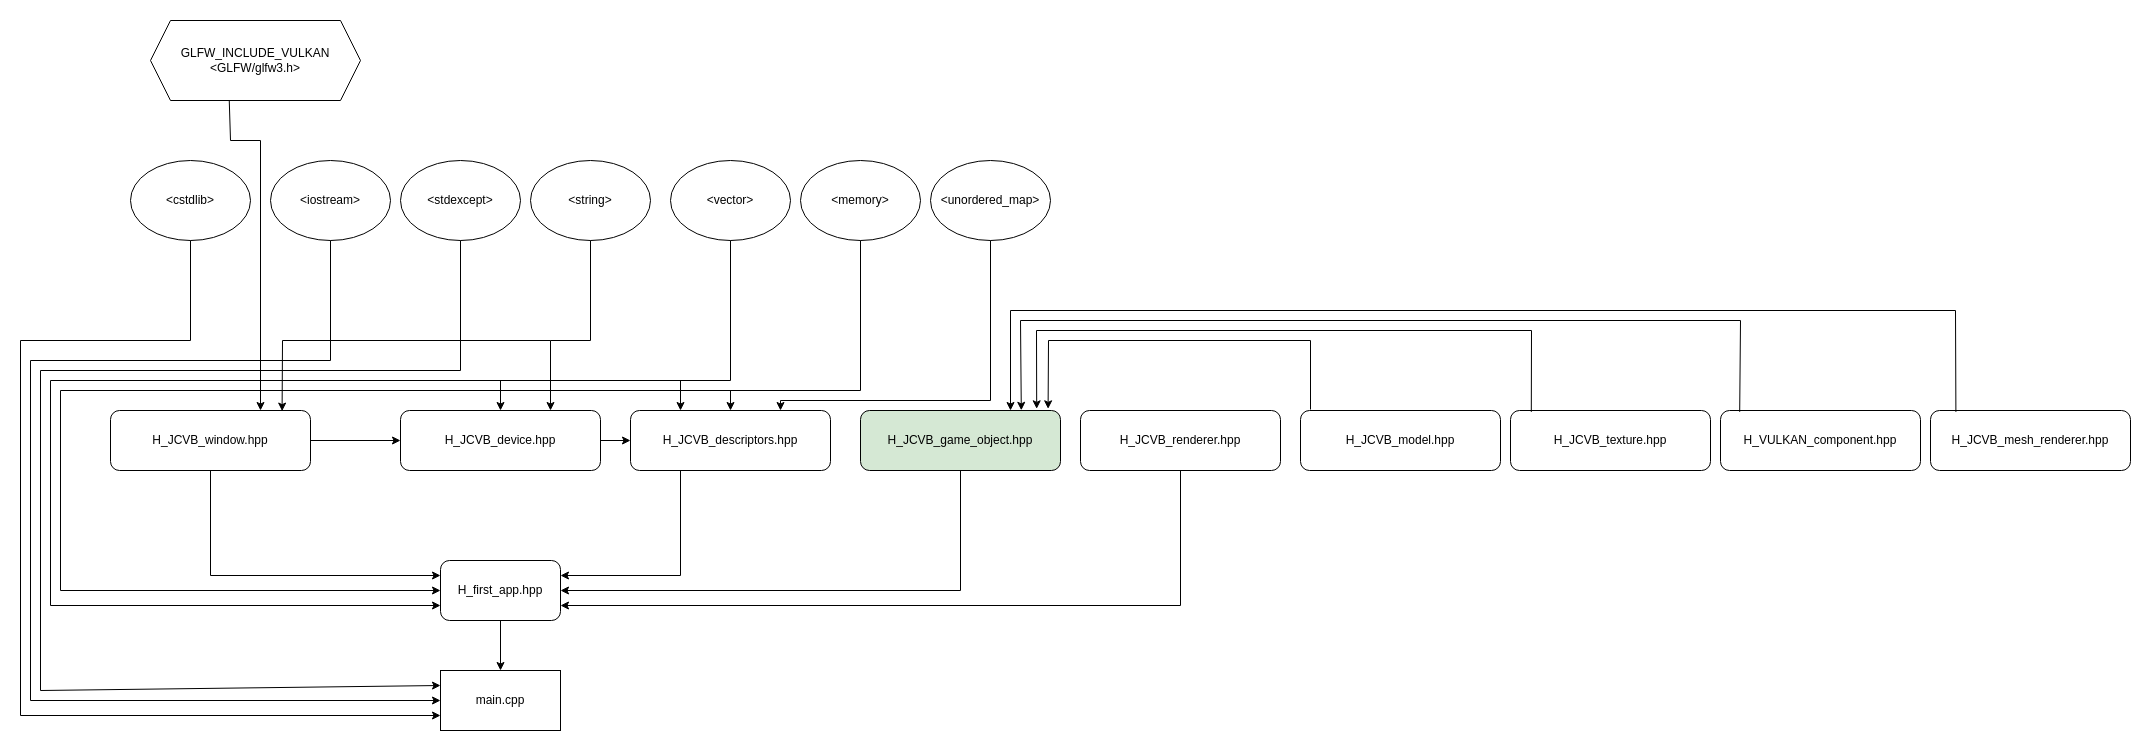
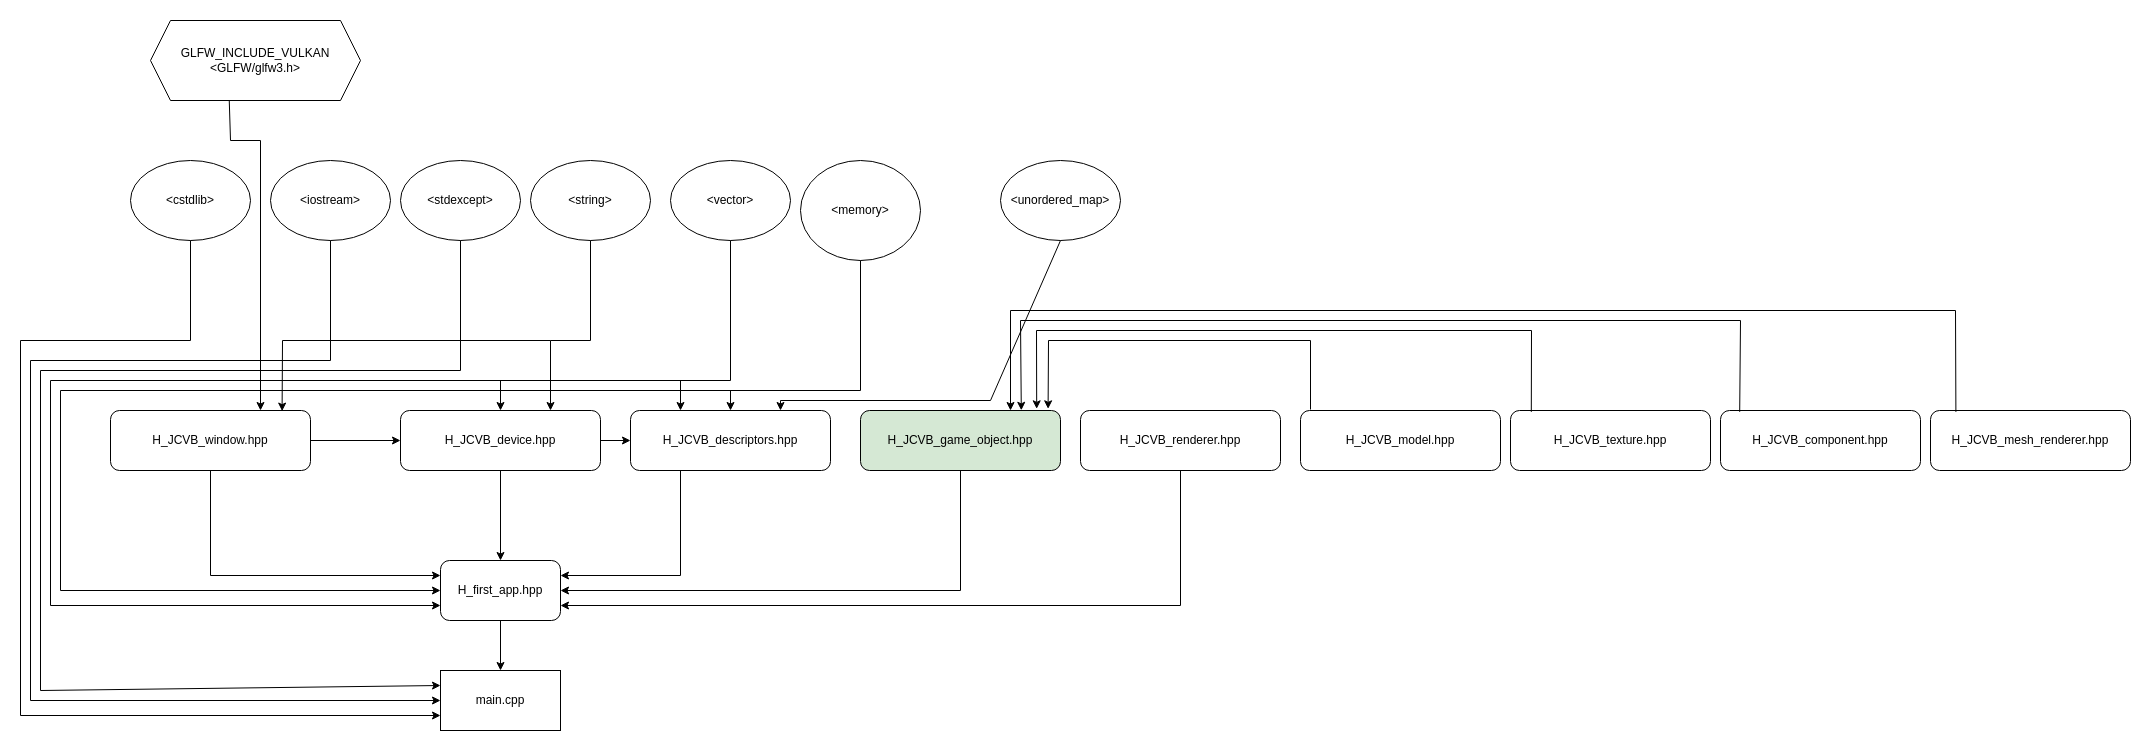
(861, 201) -> (861, 211)
(991, 201) -> (1061, 201)
(1821, 441) -> (1821, 441)
none -> (501, 512)
